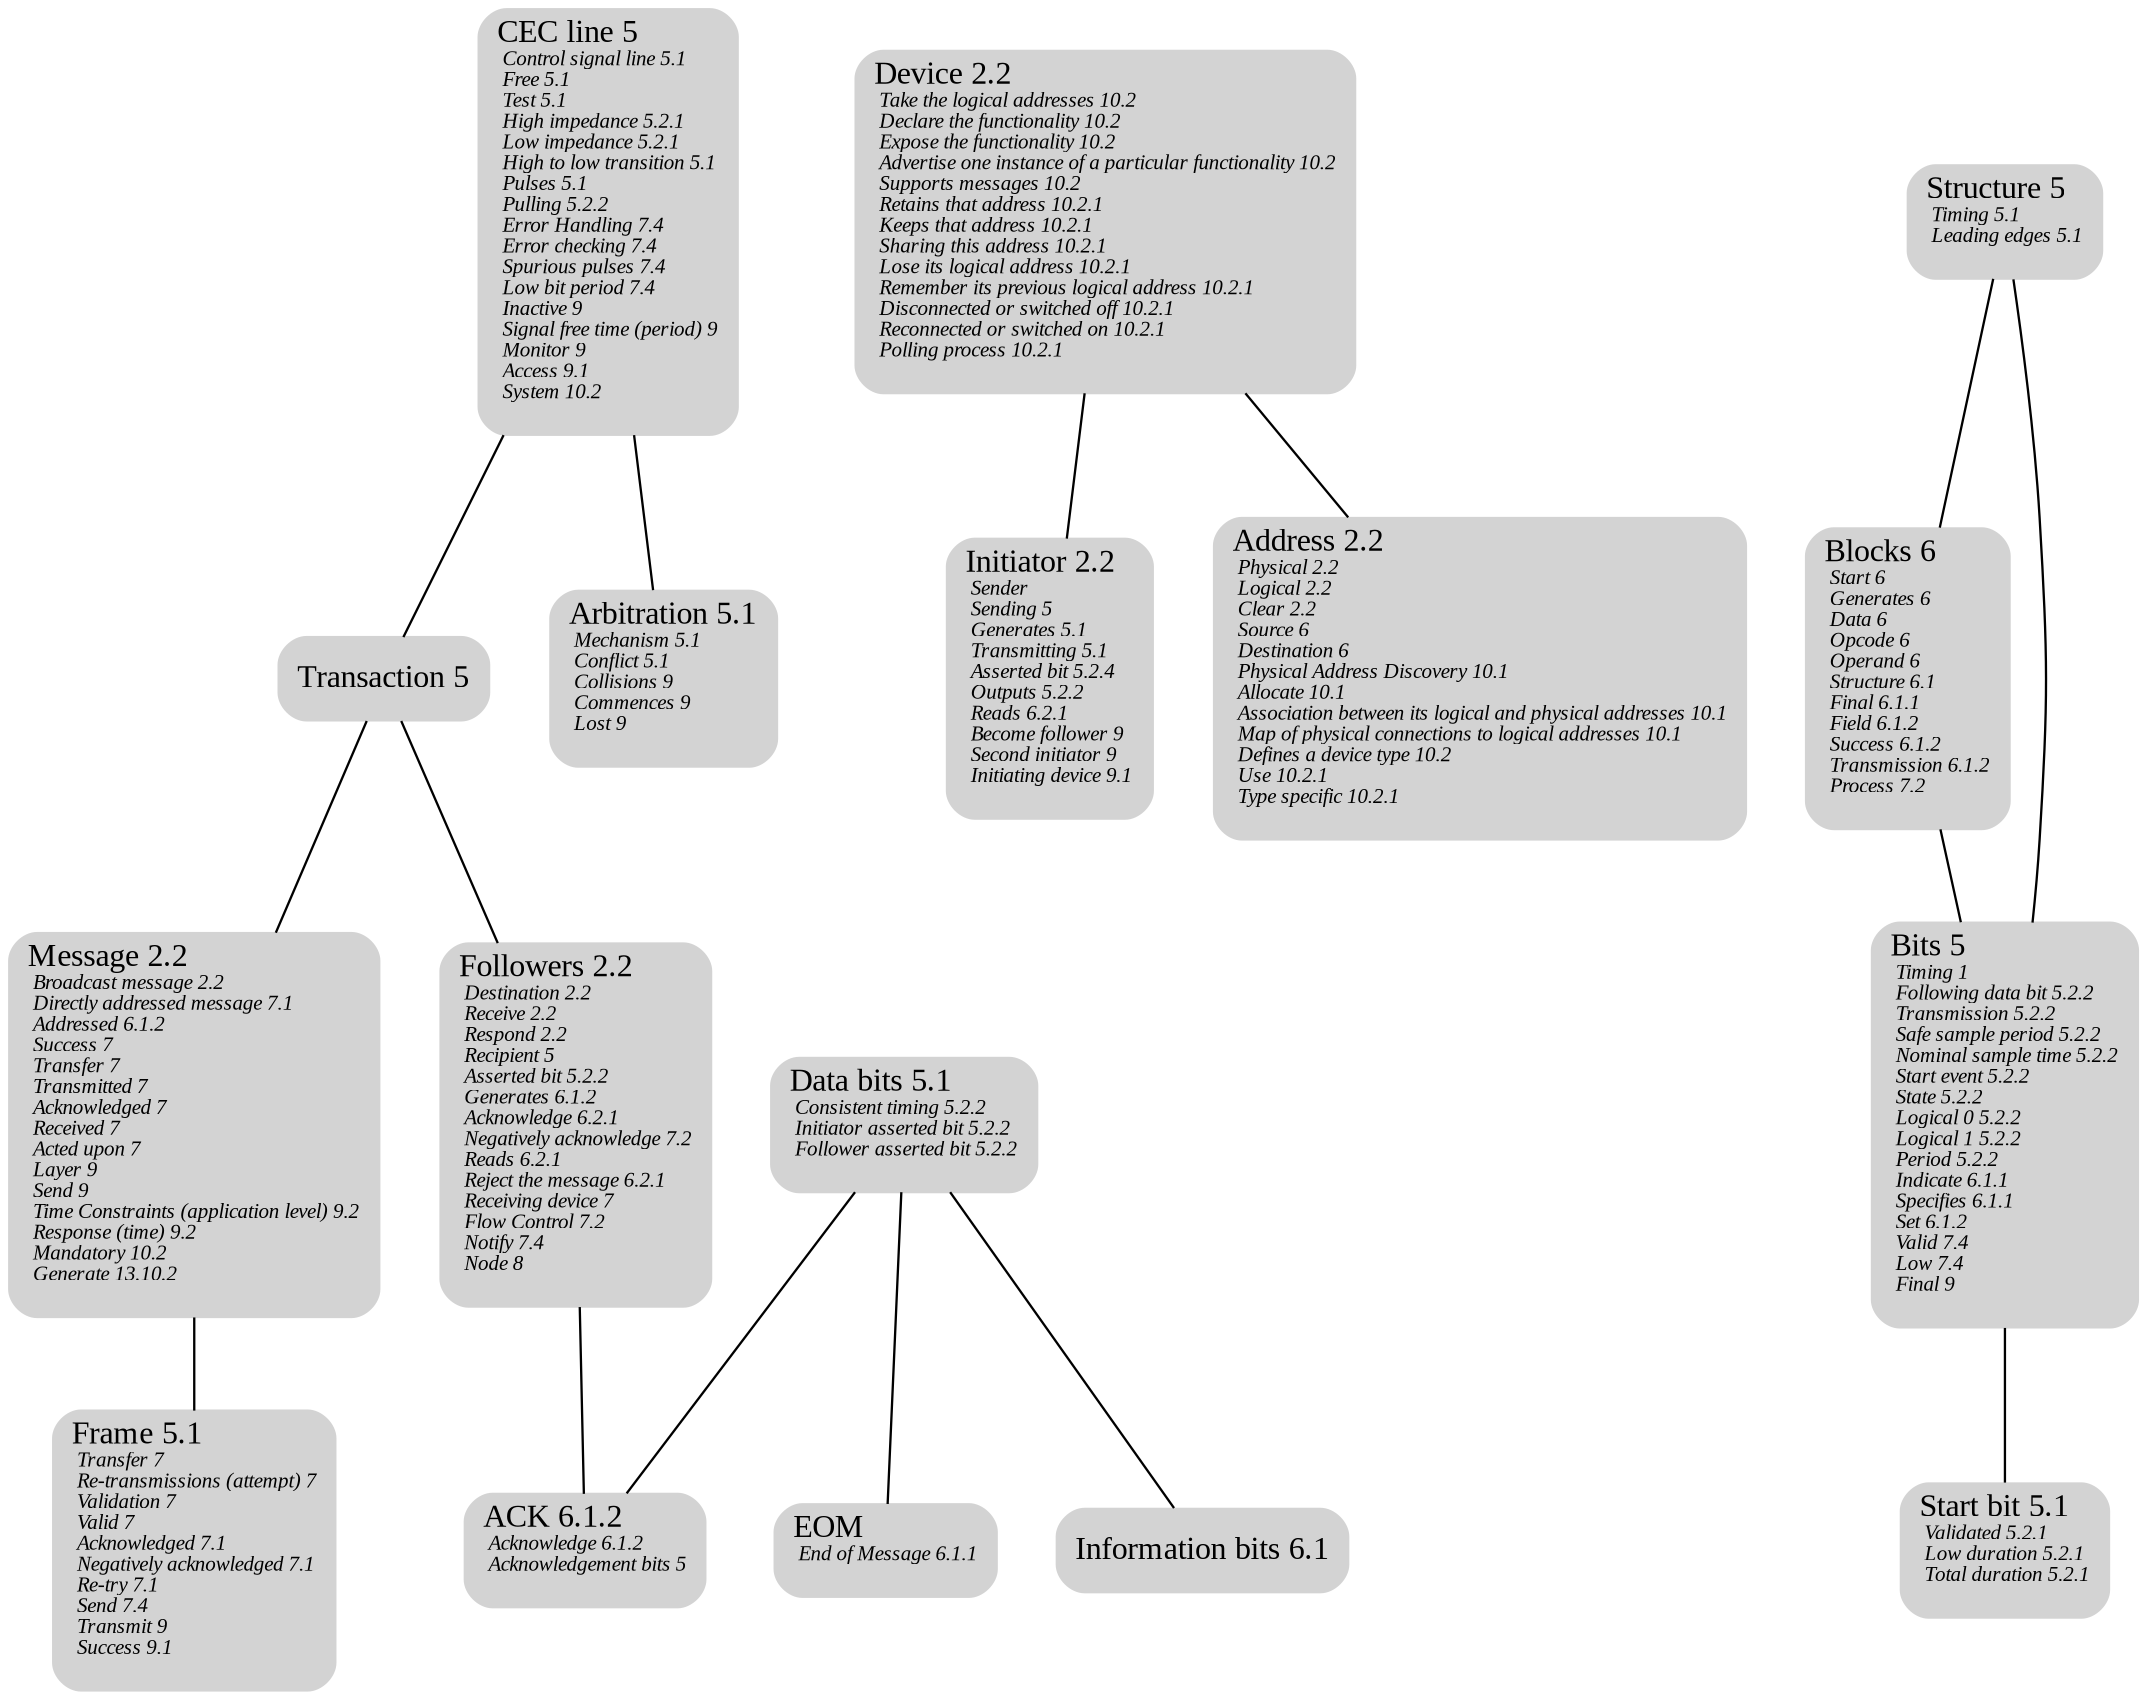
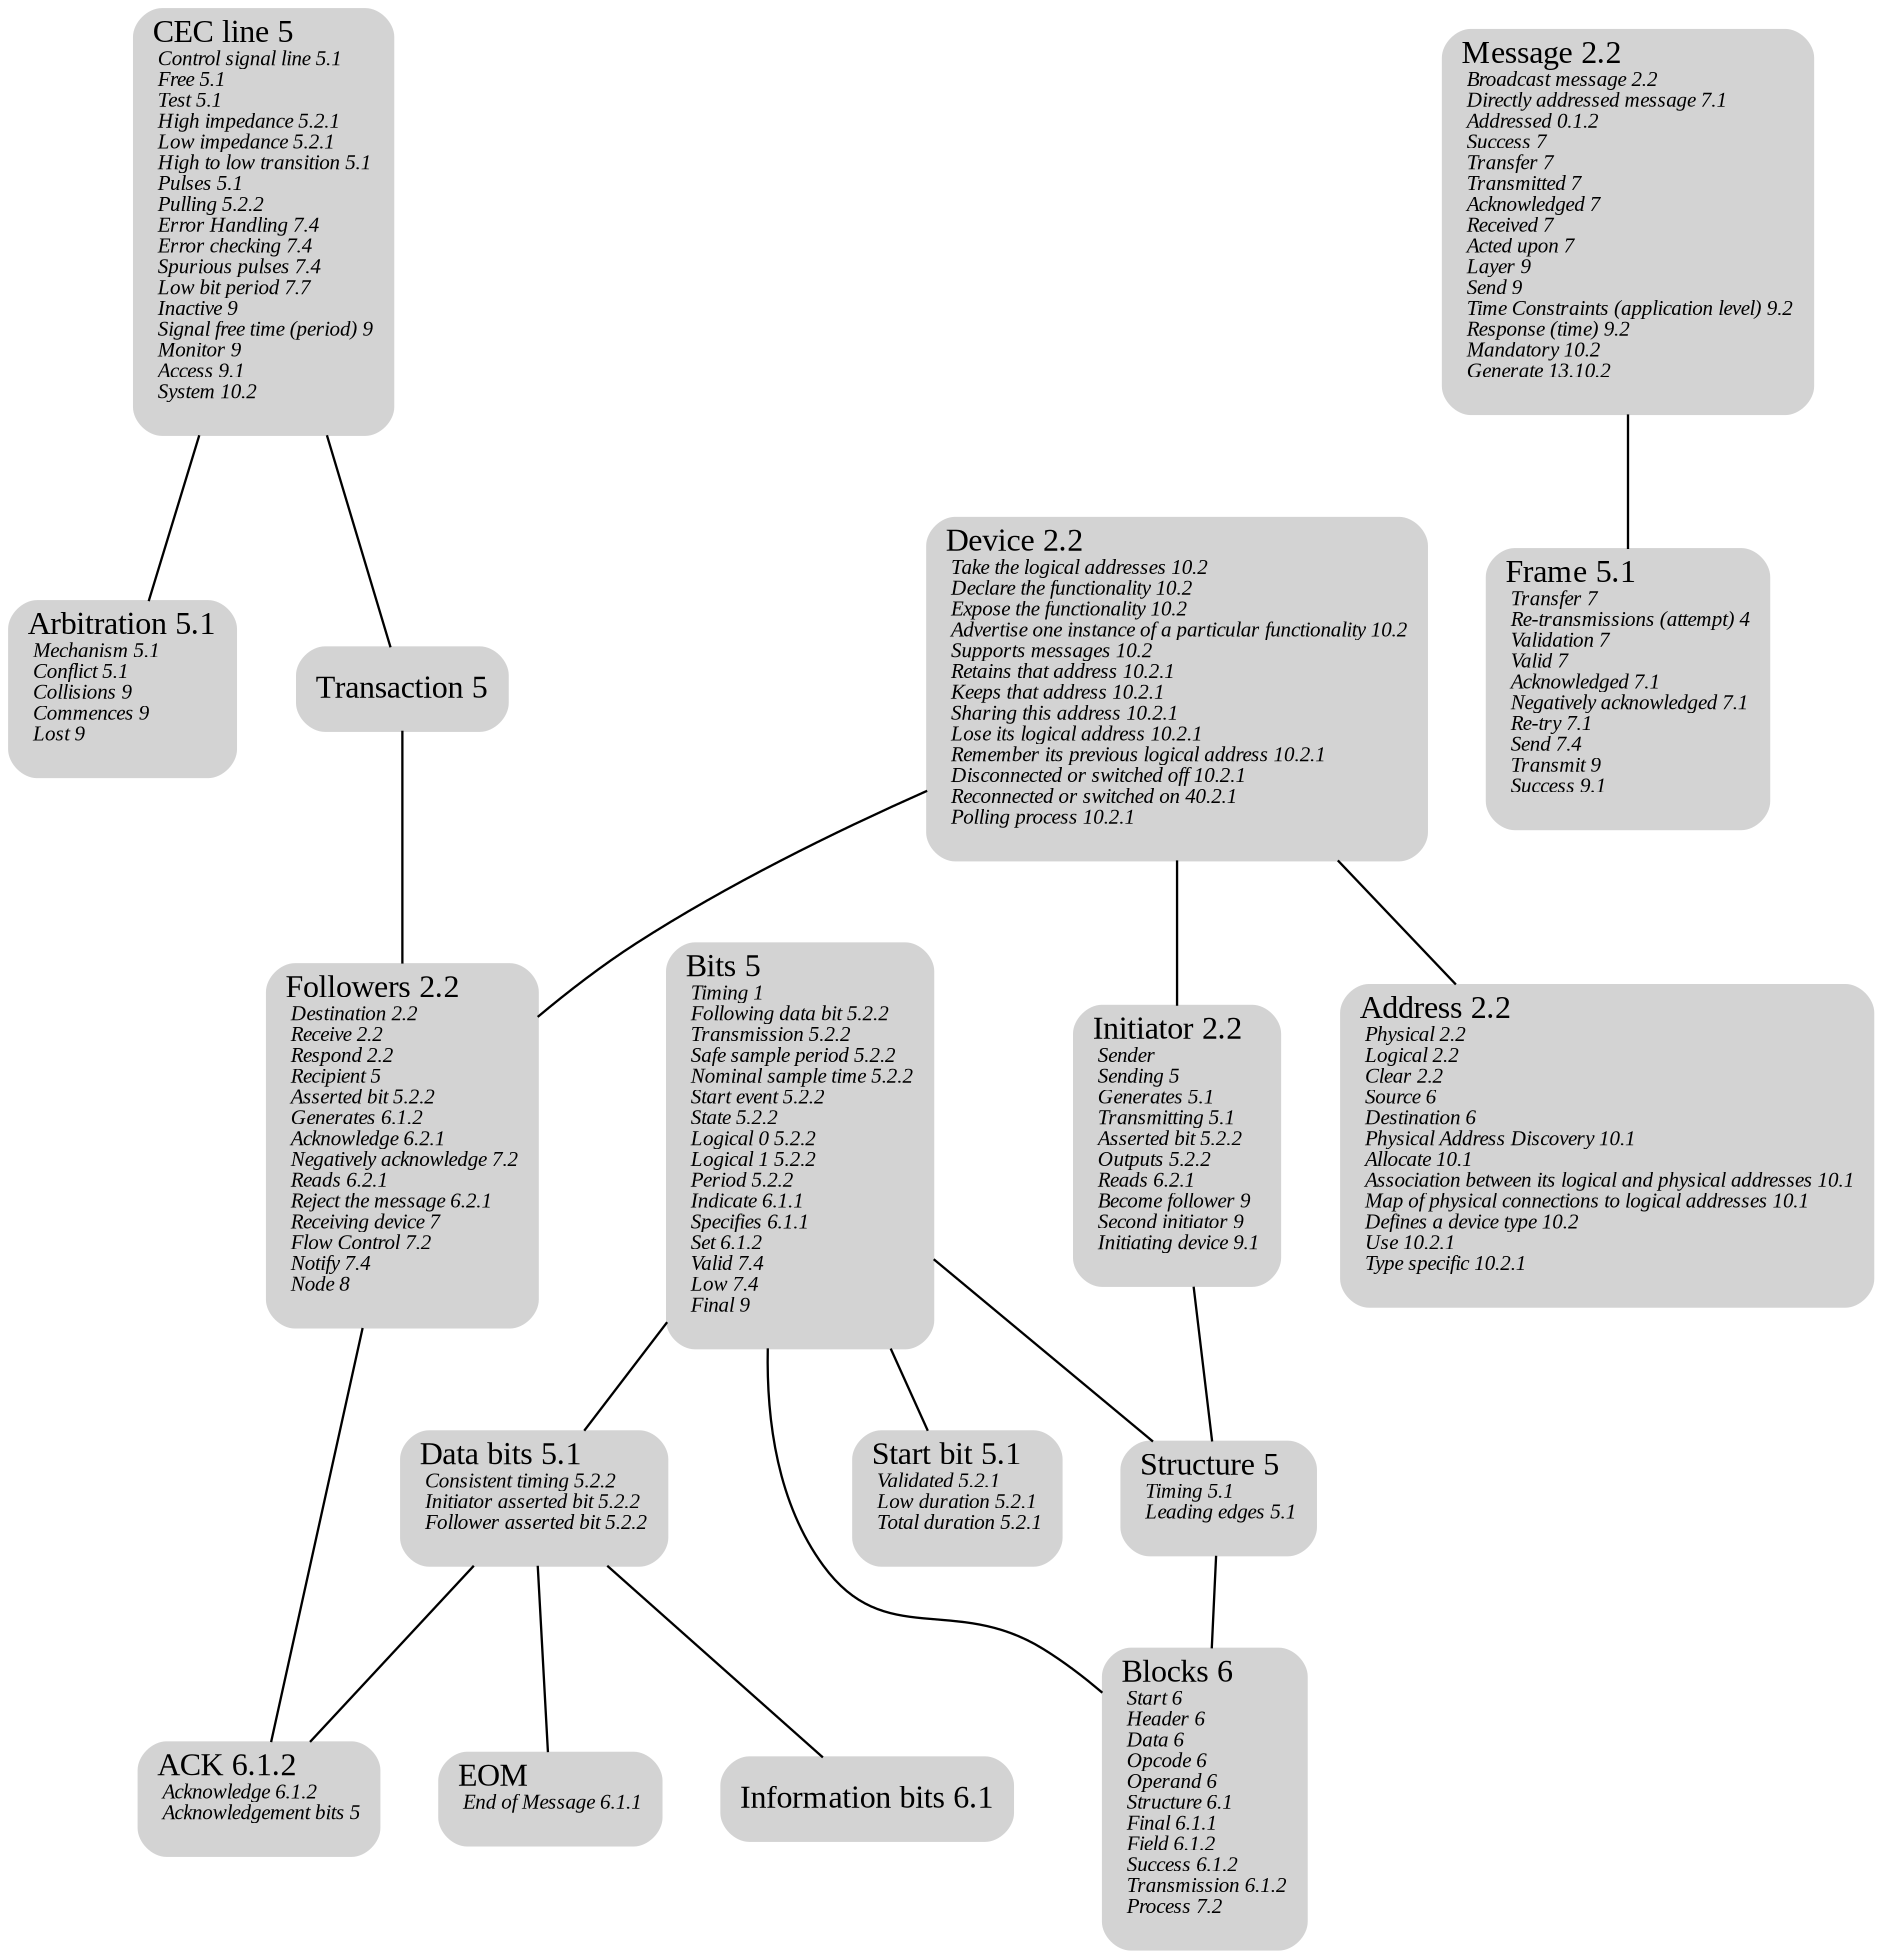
(577, 288) -> (232, 288)
(1021, 330) -> (1093, 797)
(1878, 599) -> (1164, 1719)
(1041, 672) -> (1168, 1139)
(321, 827) -> none
none -> (725, 891)
(97, 1024) -> (1531, 121)
none -> (1203, 1364)
none -> (626, 1376)
(194, 1481) -> (1628, 620)
